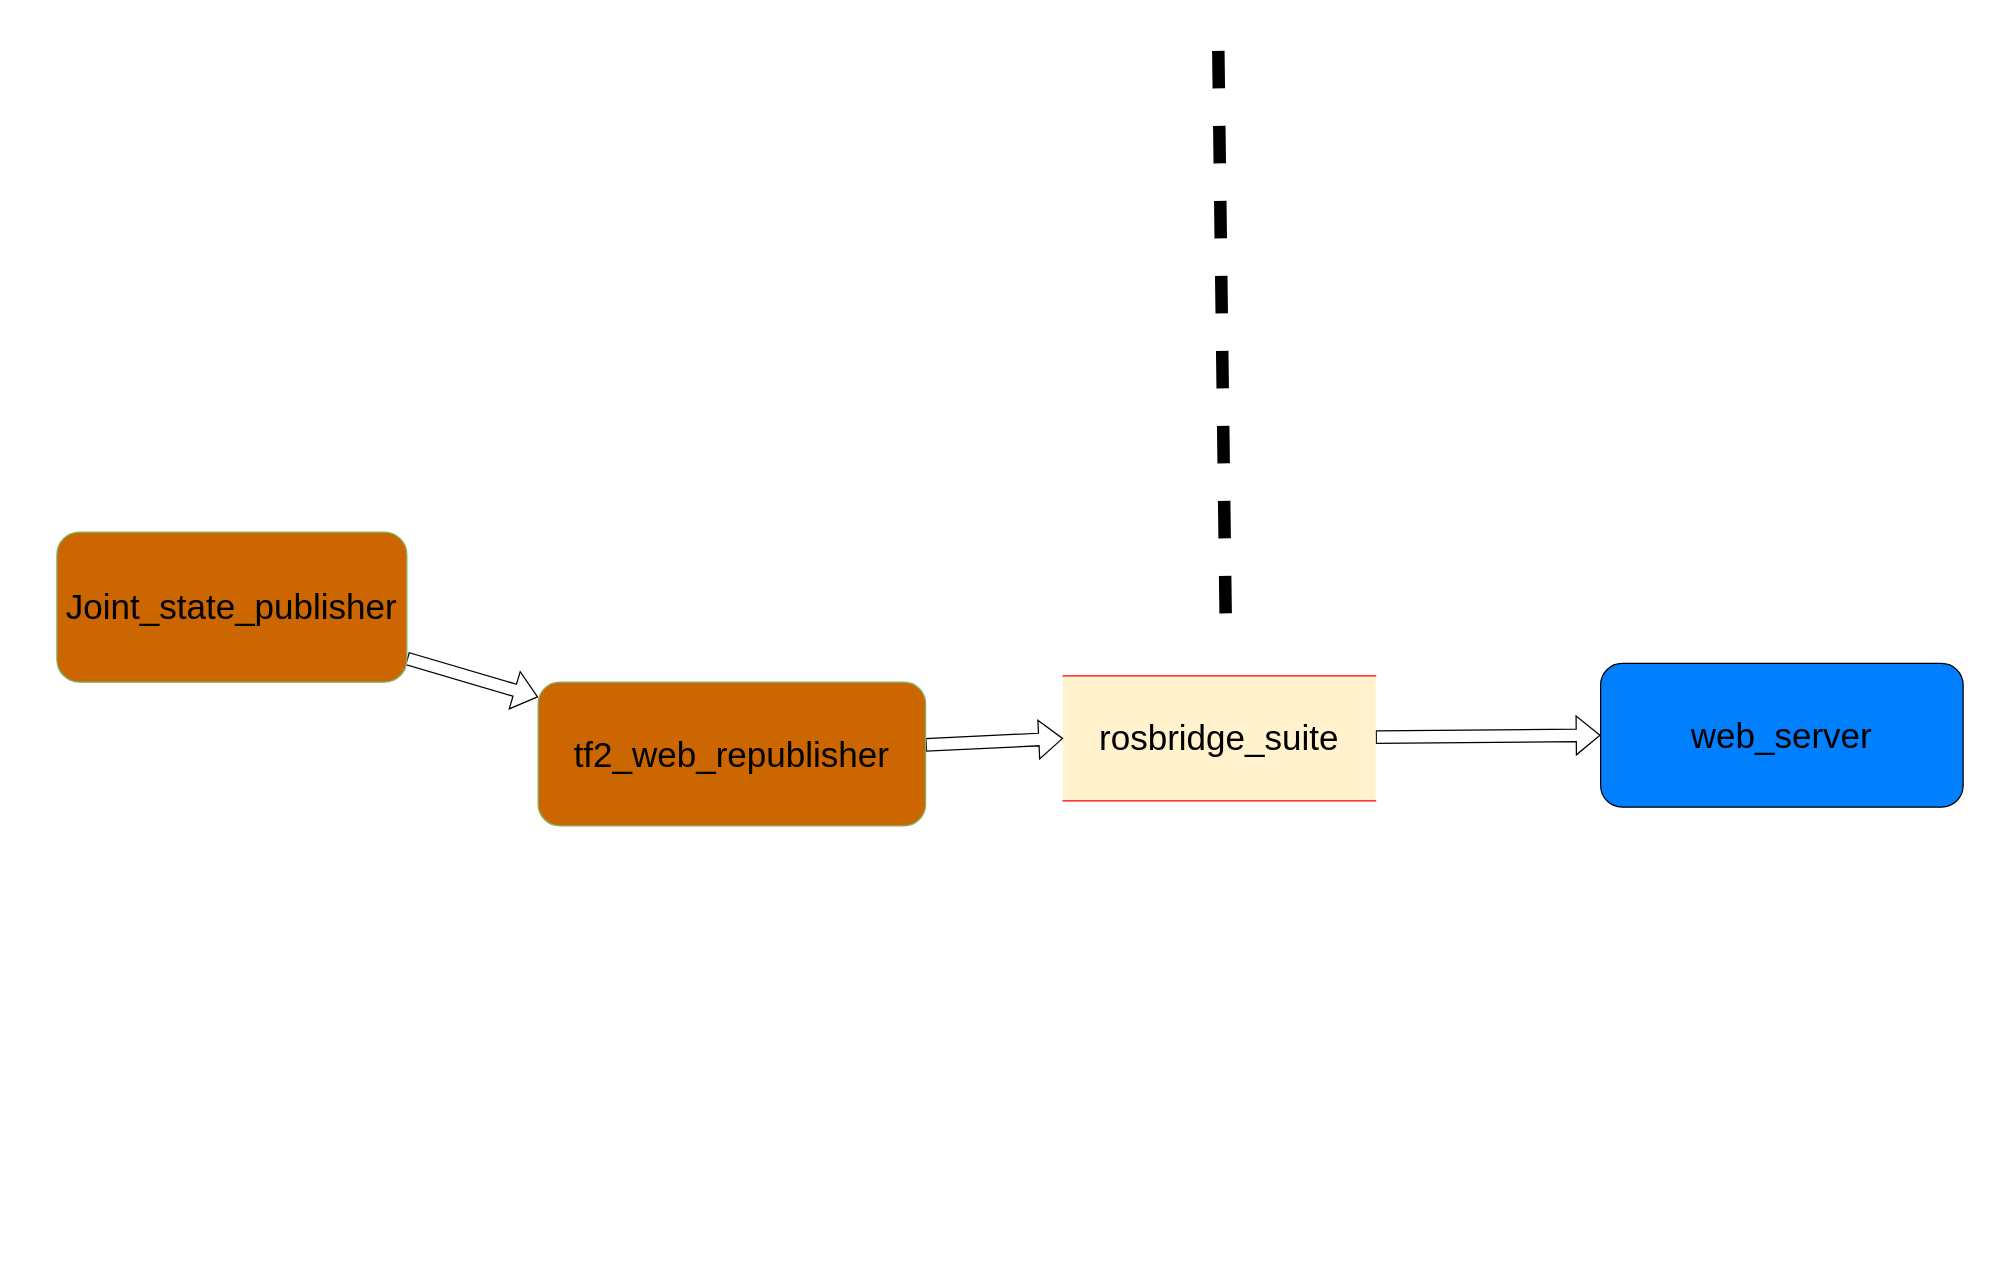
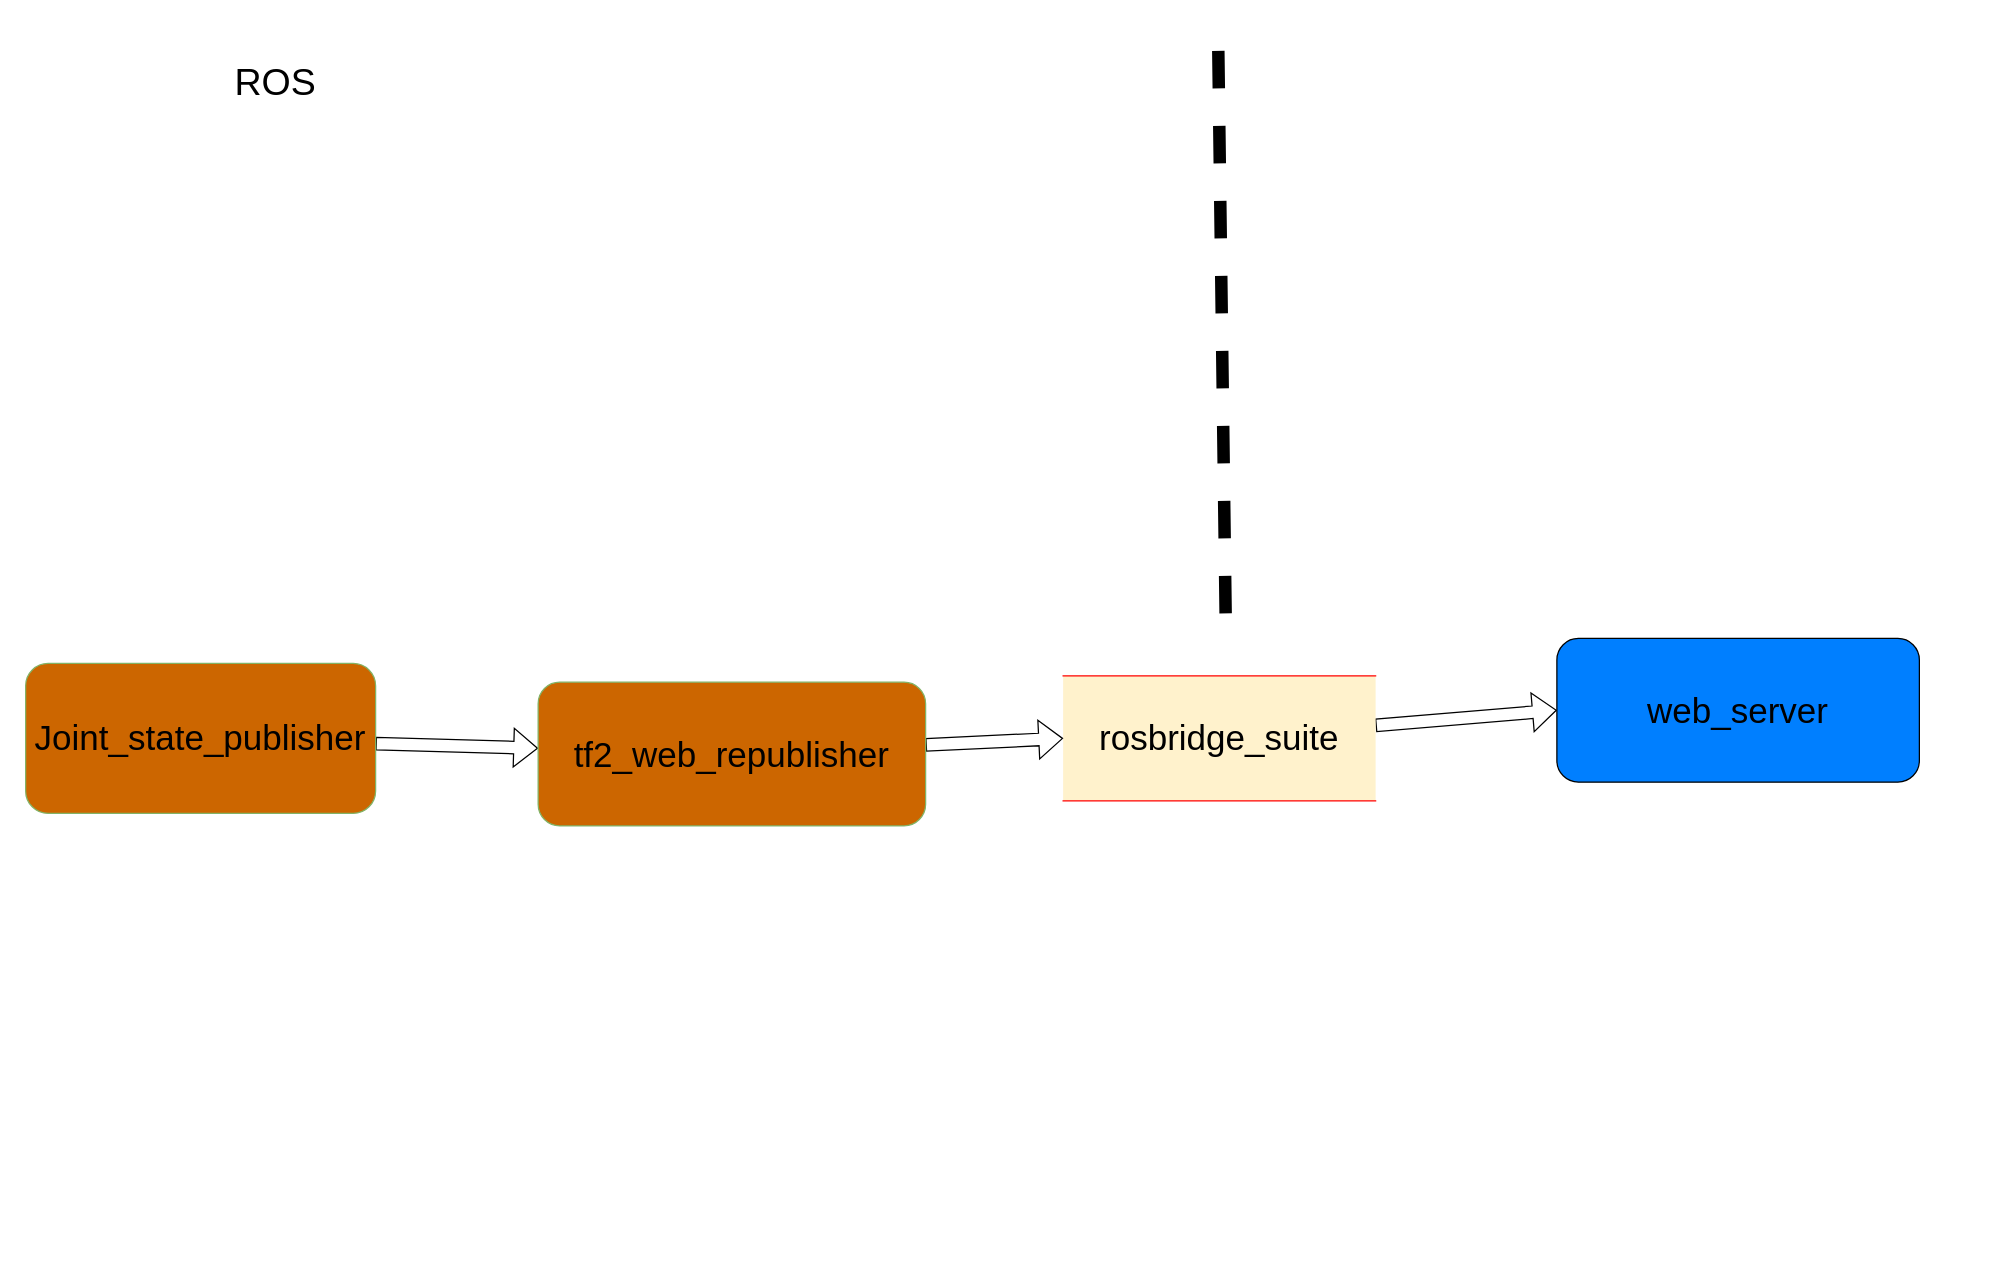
none -> (276, 82)
(232, 607) -> (201, 738)
(1782, 735) -> (1738, 710)
